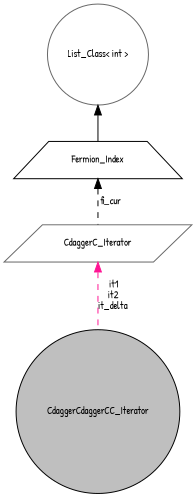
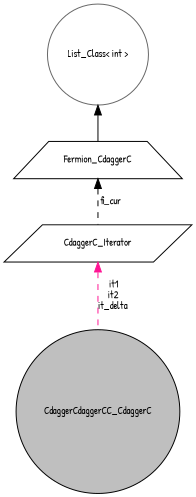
(98, 160) -> (98, 160)
(98, 243) -> (98, 243)
(98, 412) -> (98, 412)
